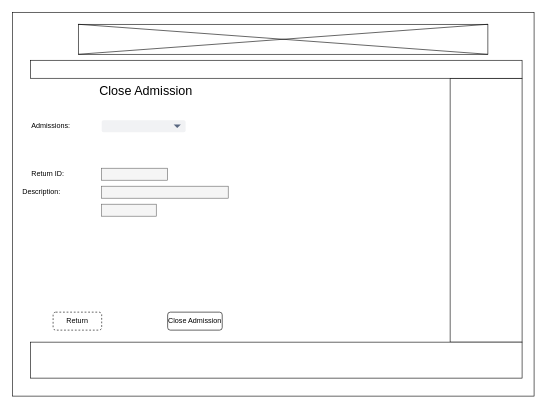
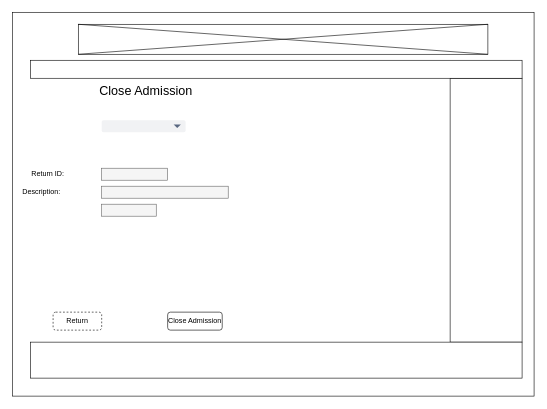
(60, 126) -> none
